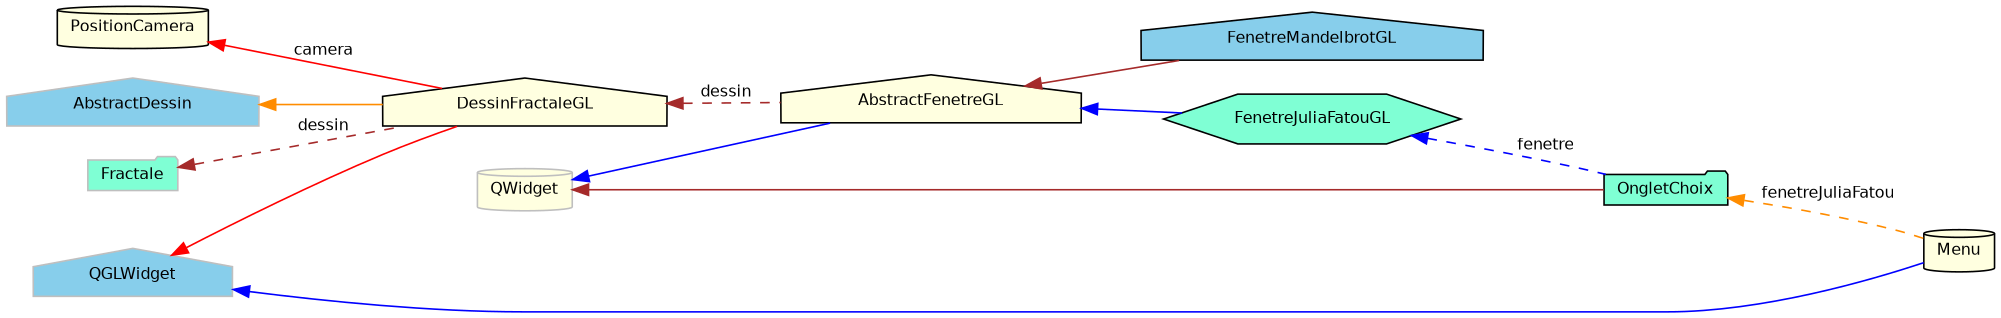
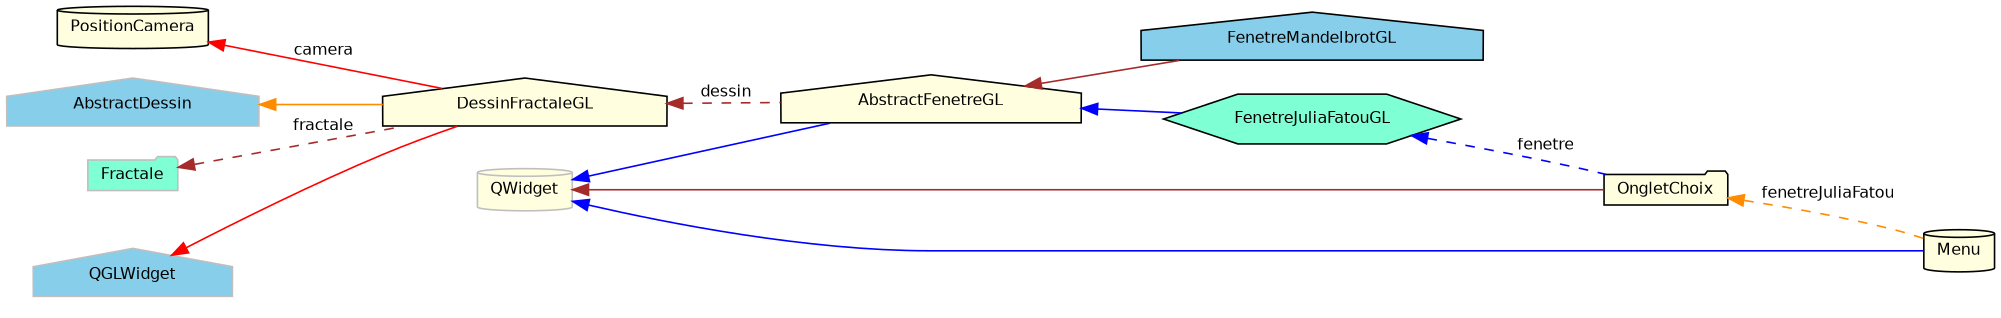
(321, 126) -> (321, 126)
(1666, 190) -> (1666, 190)
(1089, 312) -> (1254, 251)
